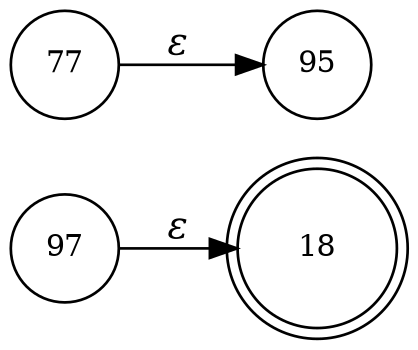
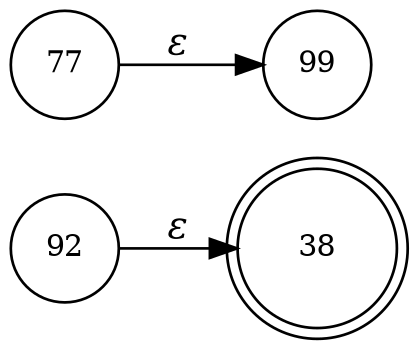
(317, 65) -> (317, 65)
(65, 248) -> (65, 248)
(317, 248) -> (317, 248)
